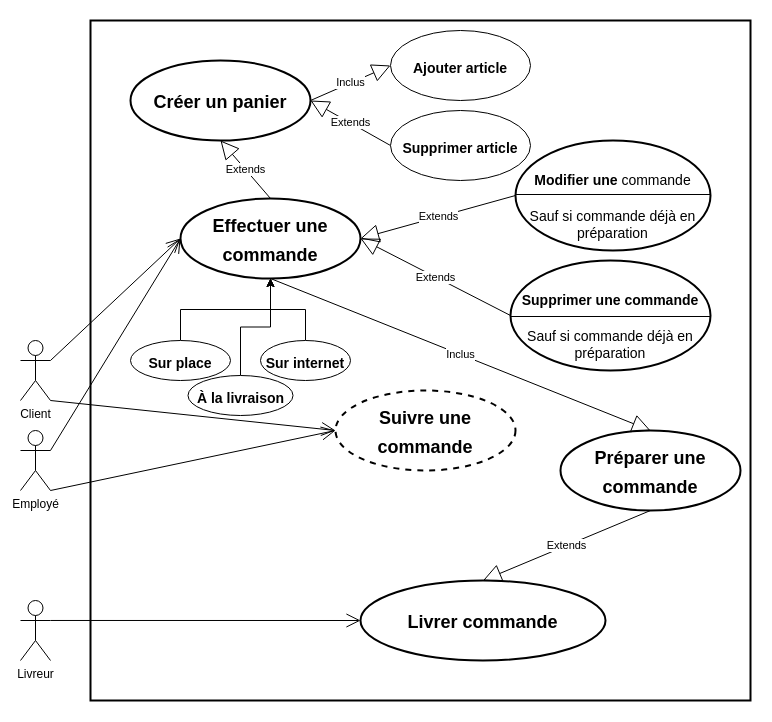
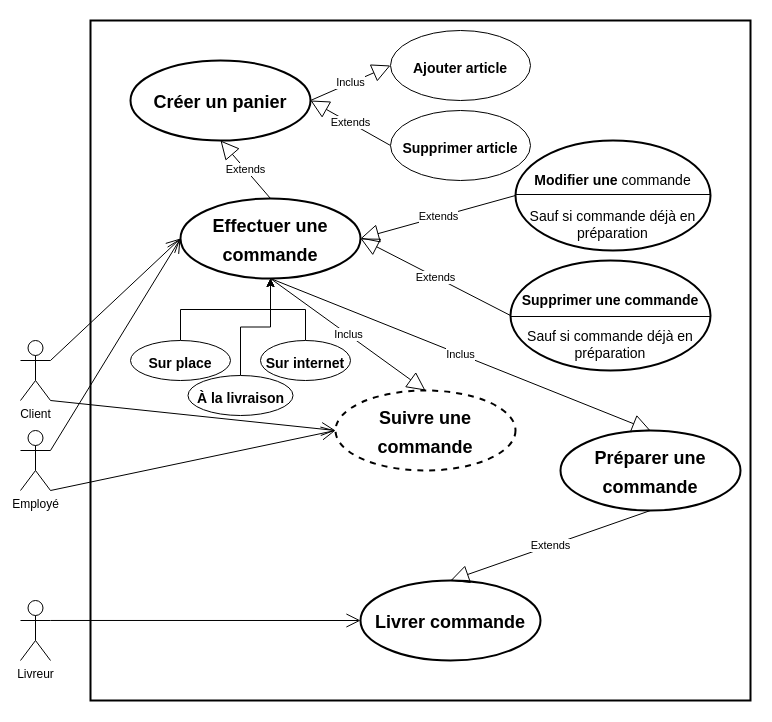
none -> (340, 329)
(483, 621) -> (451, 621)
